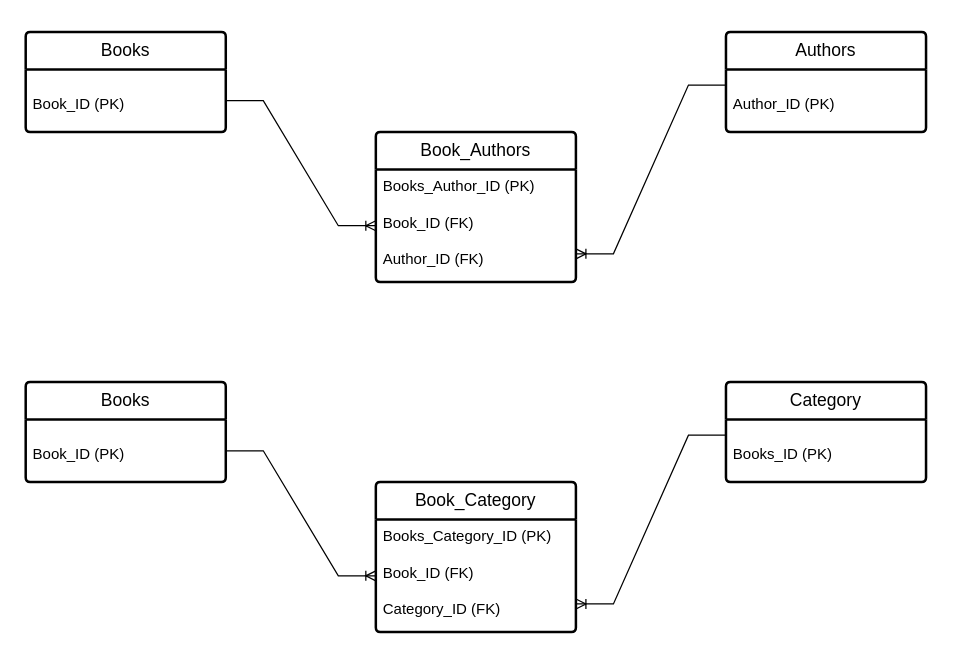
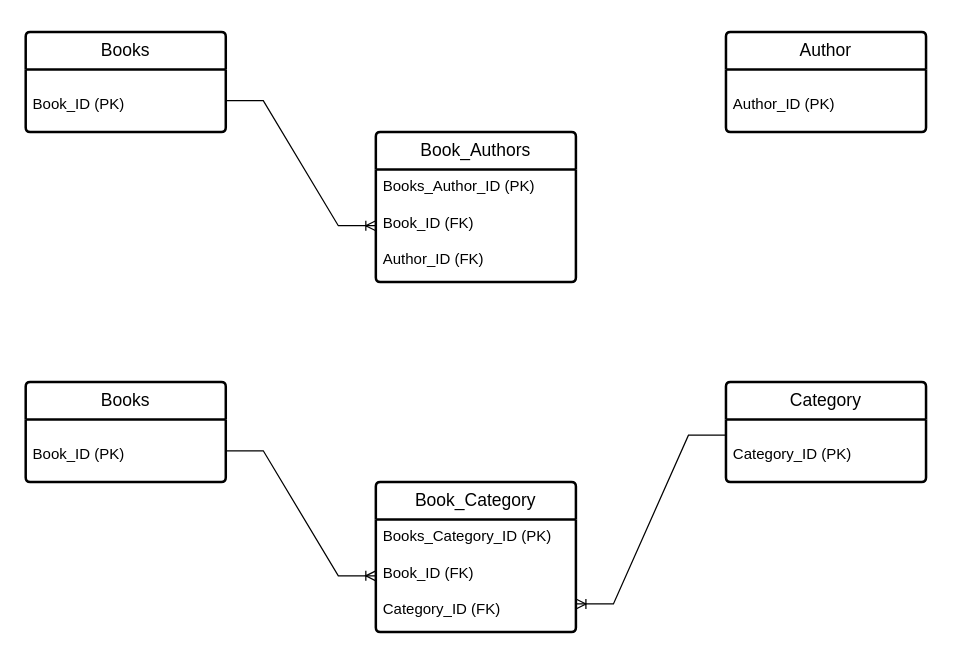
(826, 51) -> (826, 51)
(650, 170) -> none
(786, 437) -> (798, 437)
